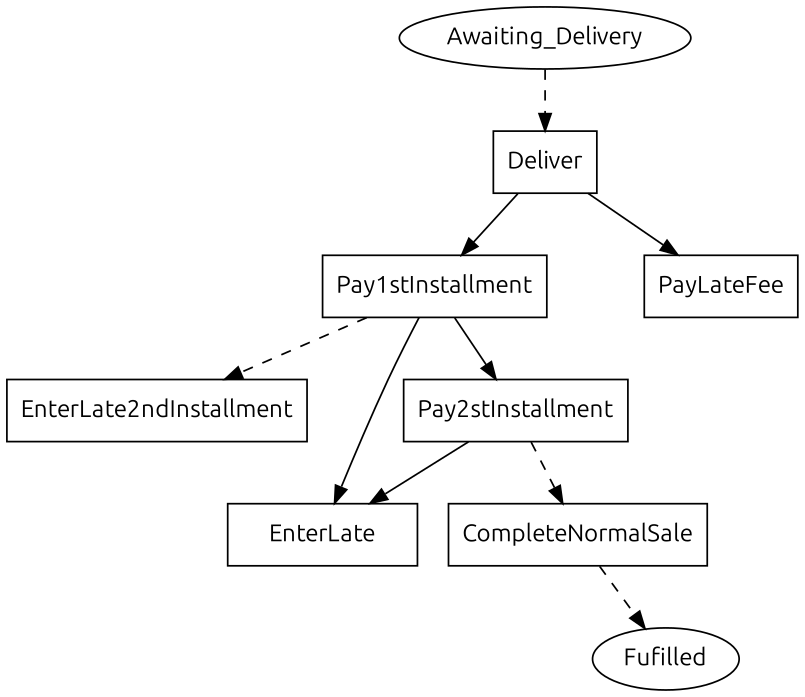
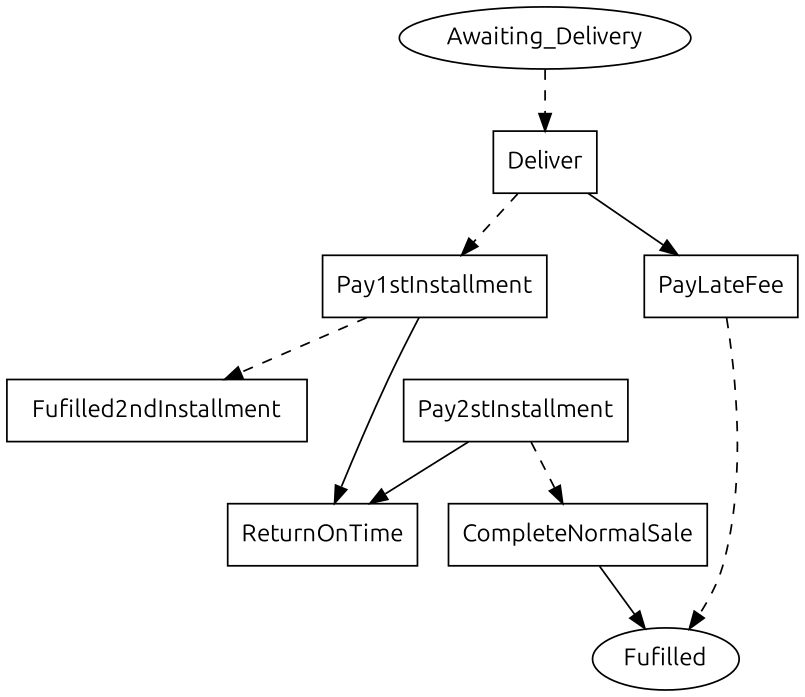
(496, 218) -> (496, 218)
(471, 341) -> none
(157, 411) -> (157, 411)
none -> (737, 469)
(323, 535) -> (323, 535)
(617, 590) -> (617, 590)
